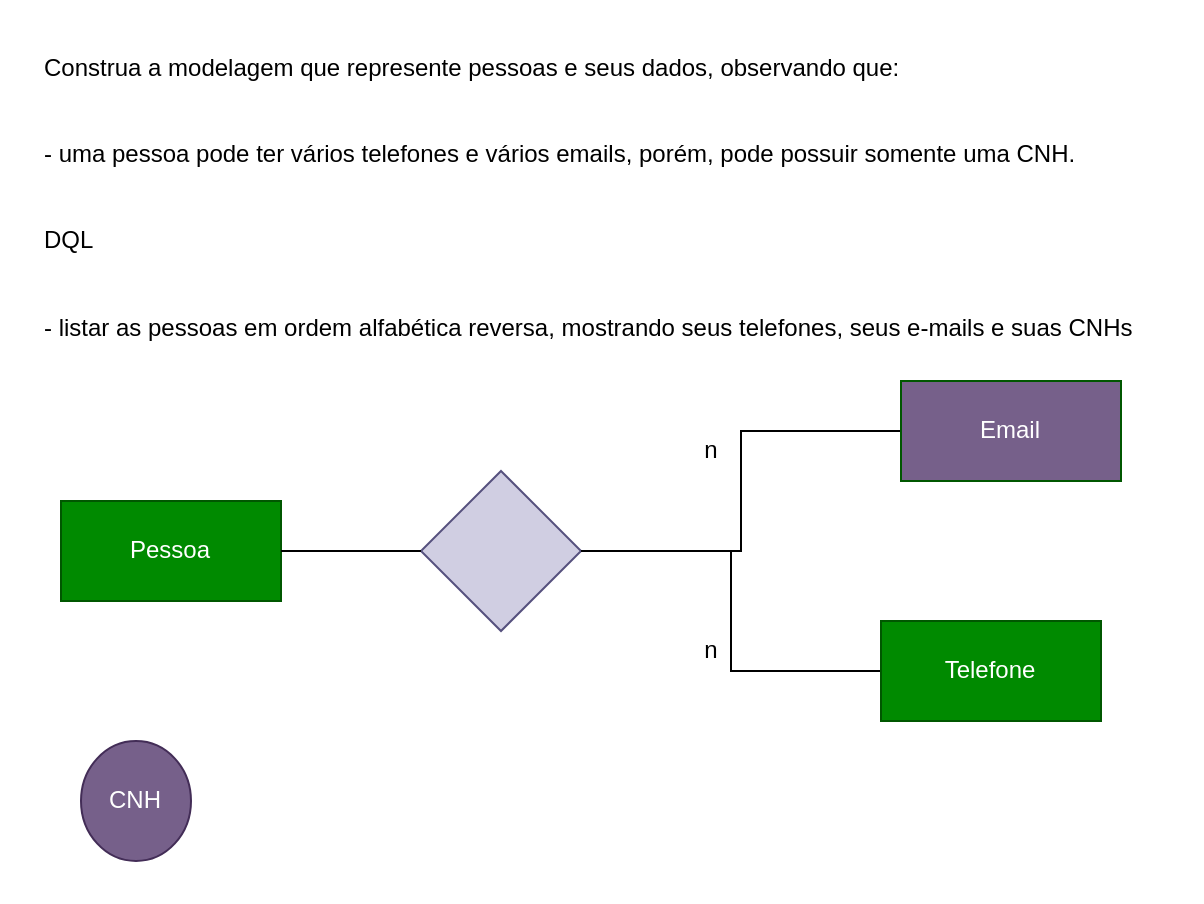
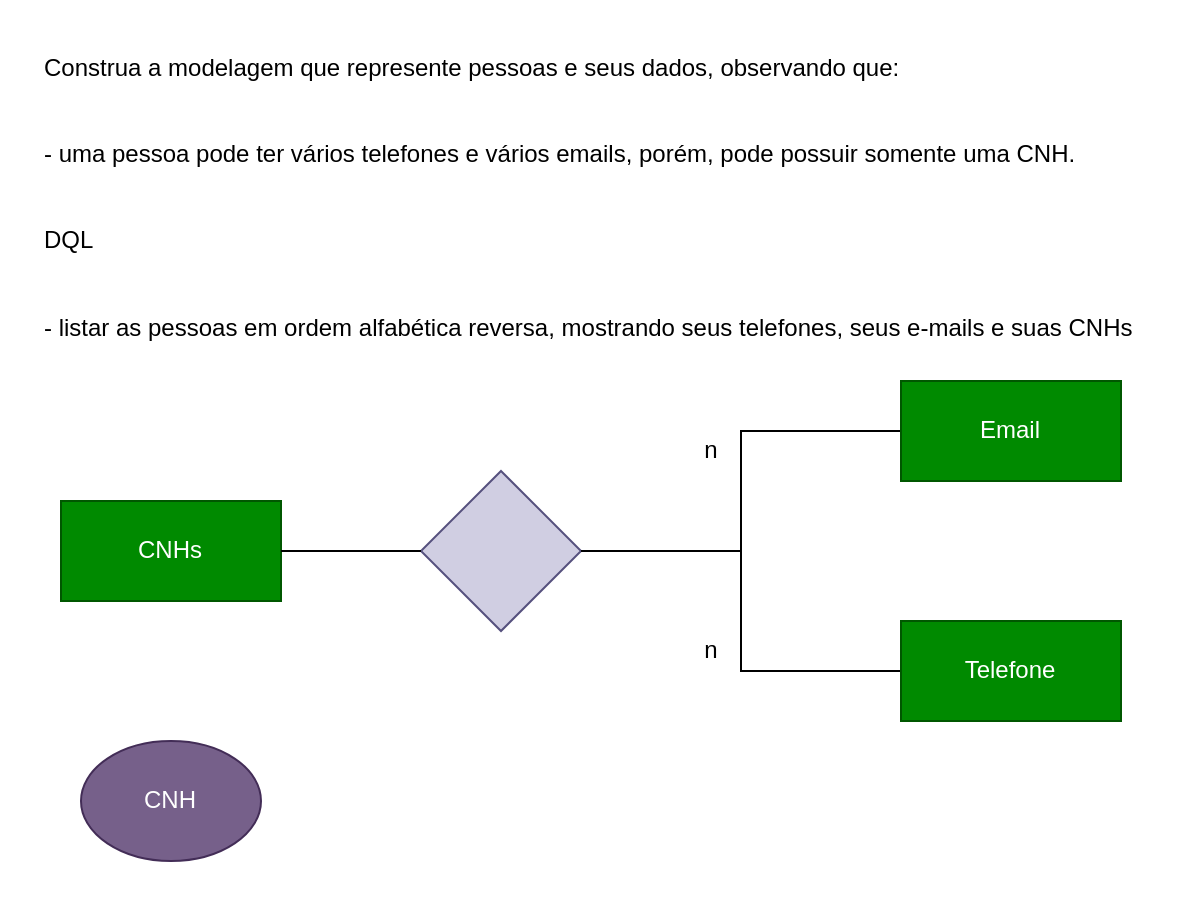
(1011, 431) -> (1011, 431)
(171, 551) -> (171, 551)
(991, 671) -> (1011, 671)
(136, 801) -> (171, 801)
